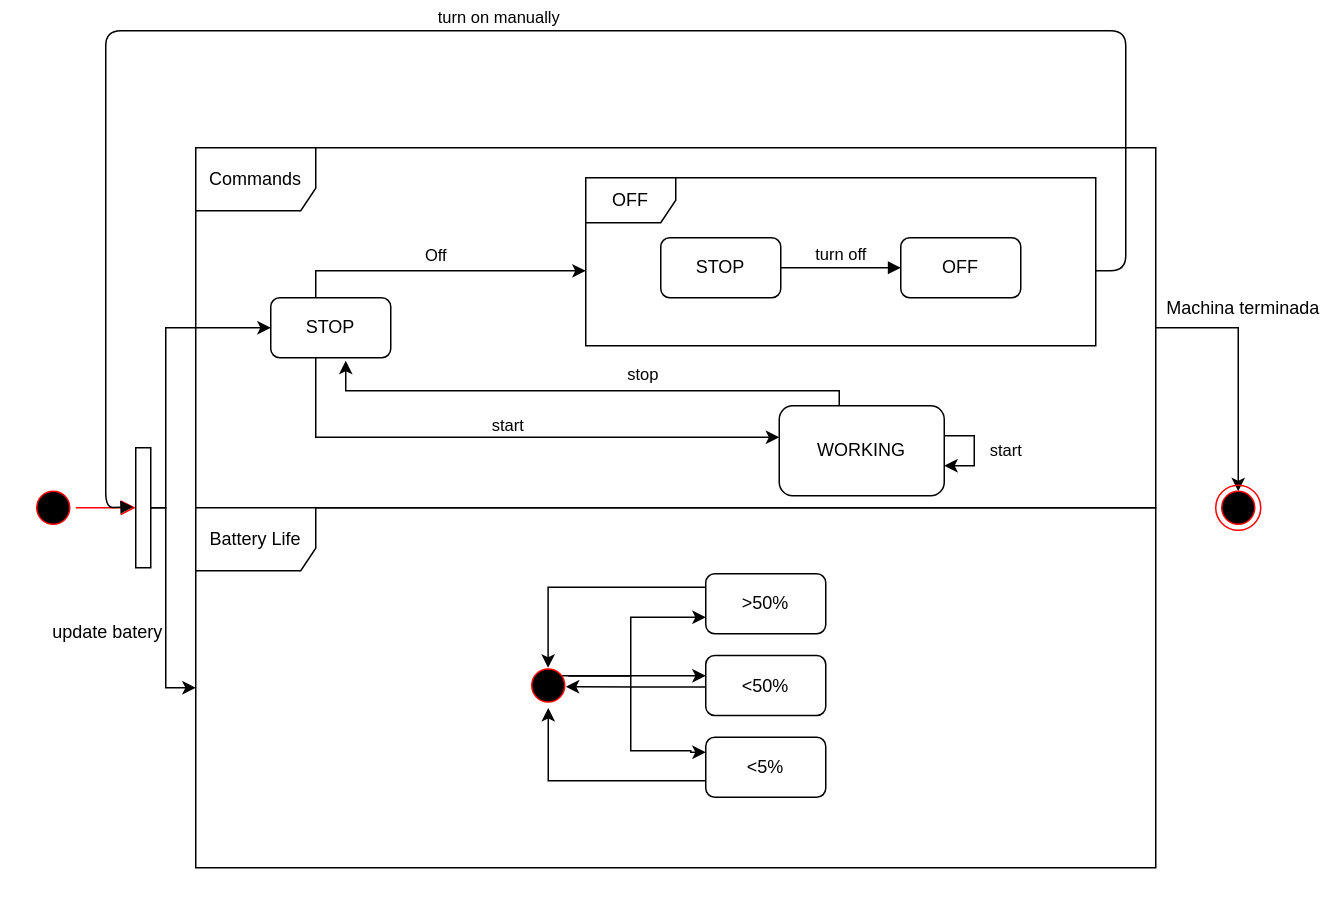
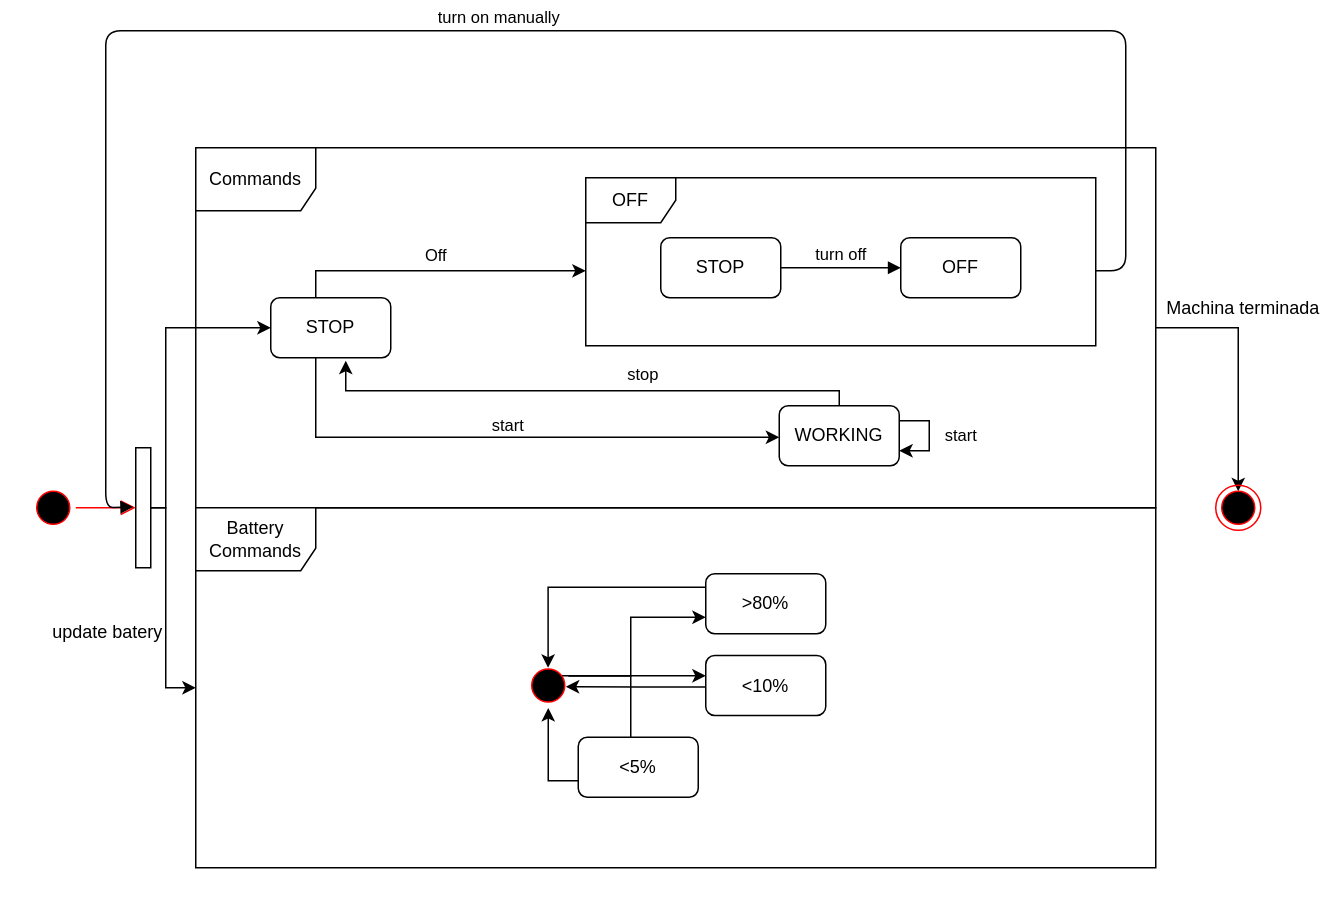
(862, 451) -> (839, 436)
(256, 539) -> (256, 539)
(766, 604) -> (766, 604)
(766, 686) -> (766, 686)
(766, 767) -> (638, 767)
